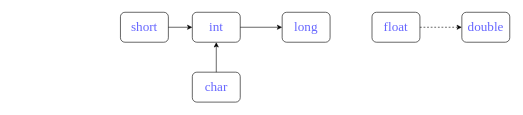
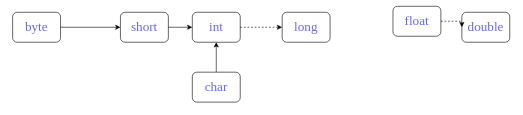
none -> (36, 27)
none -> (114, 27)
(258, 27) -> (258, 27)
(396, 27) -> (417, 21)
